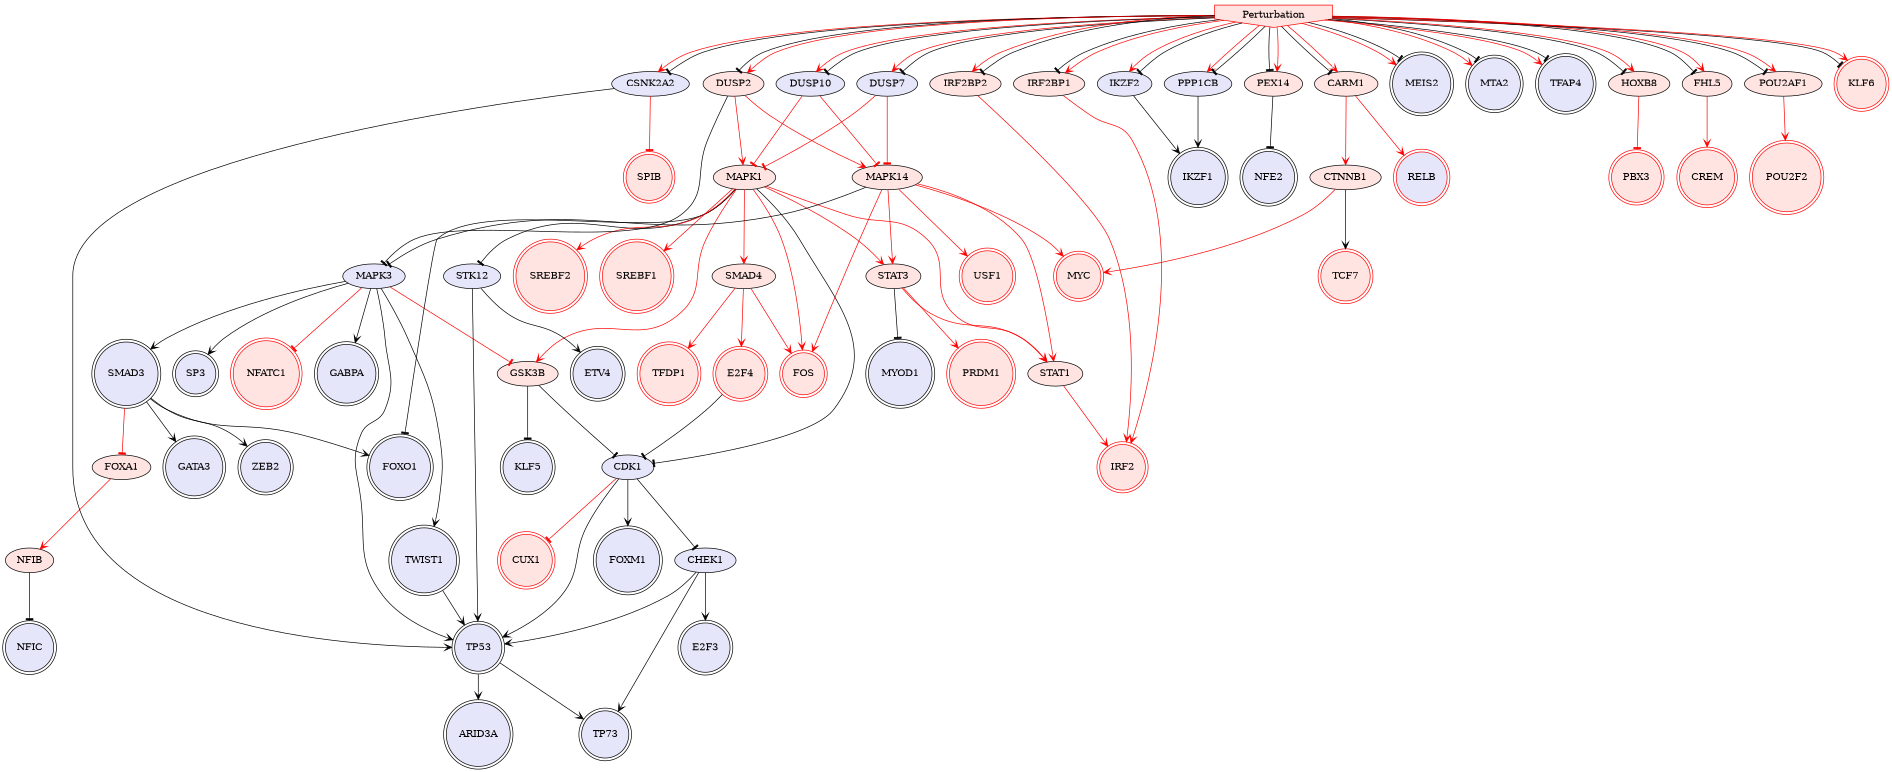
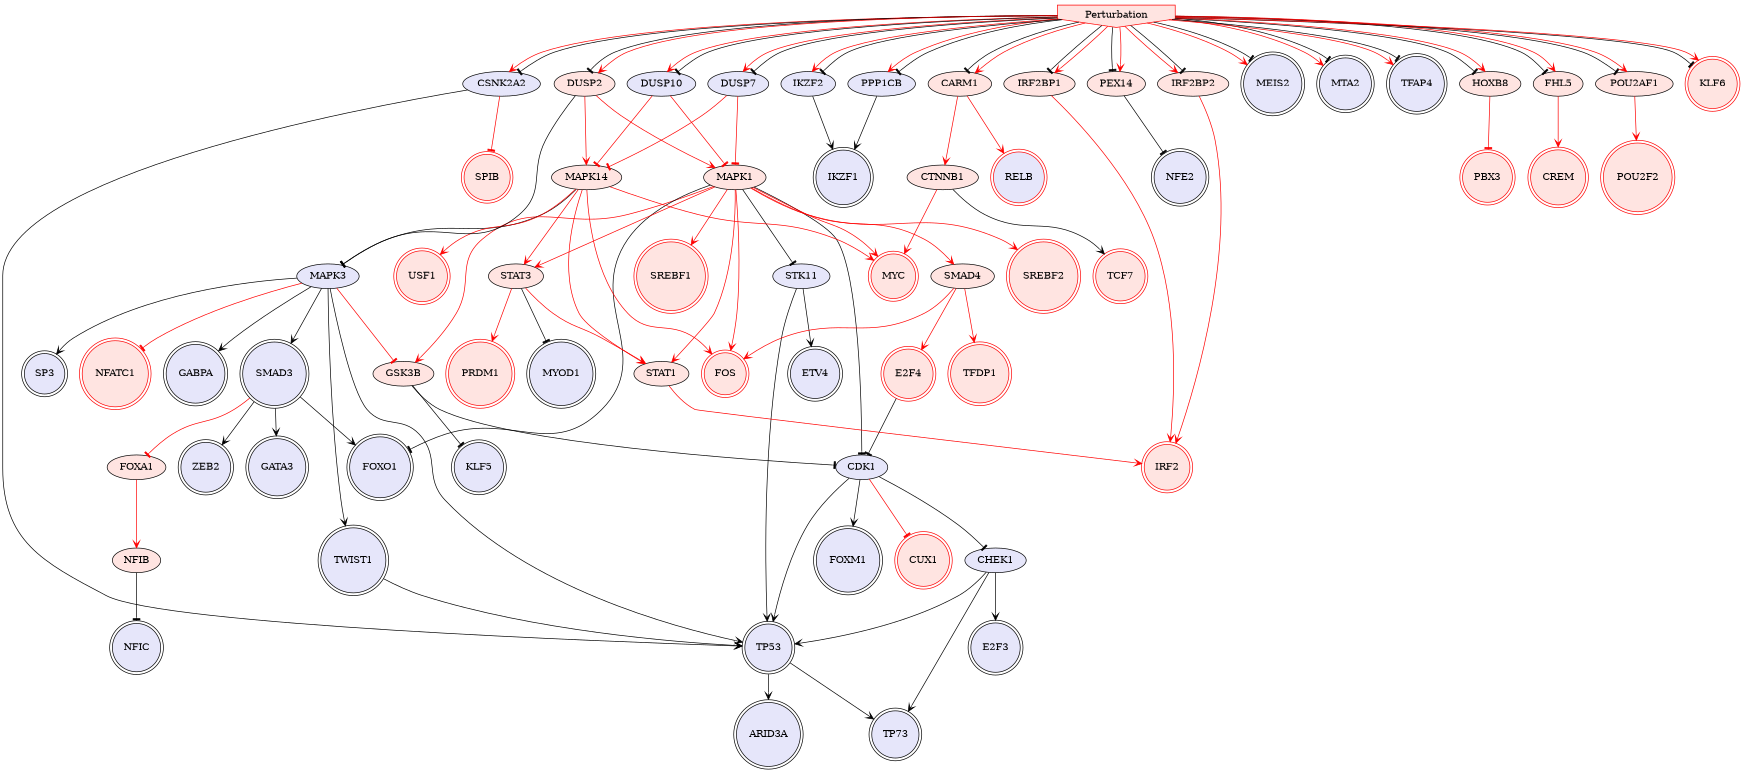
none -> (837, 226)
(472, 276) -> (801, 276)
